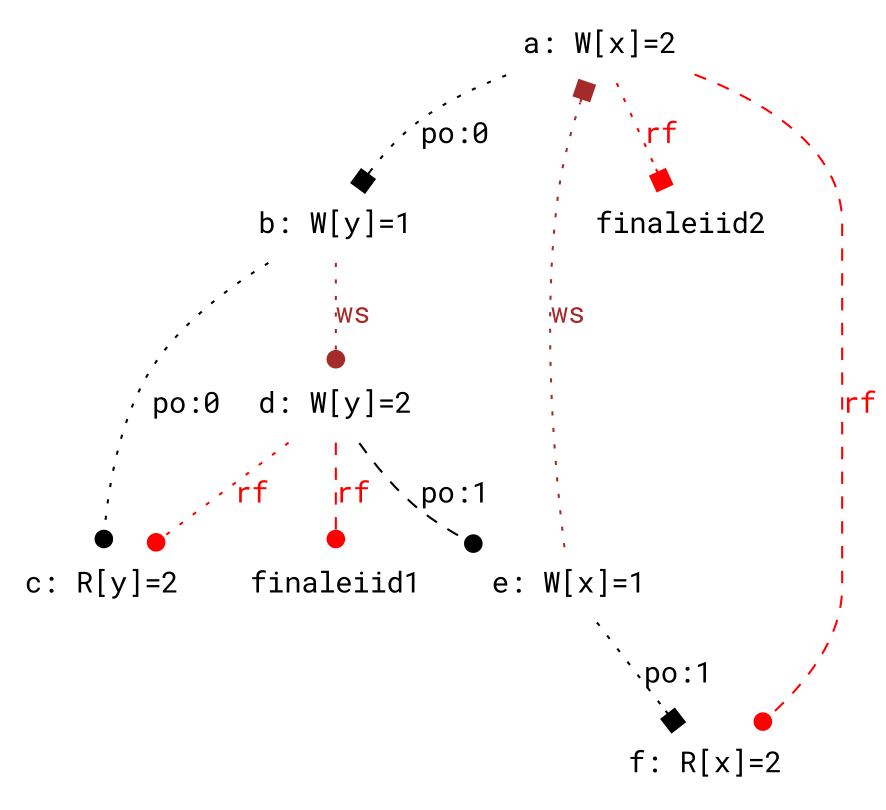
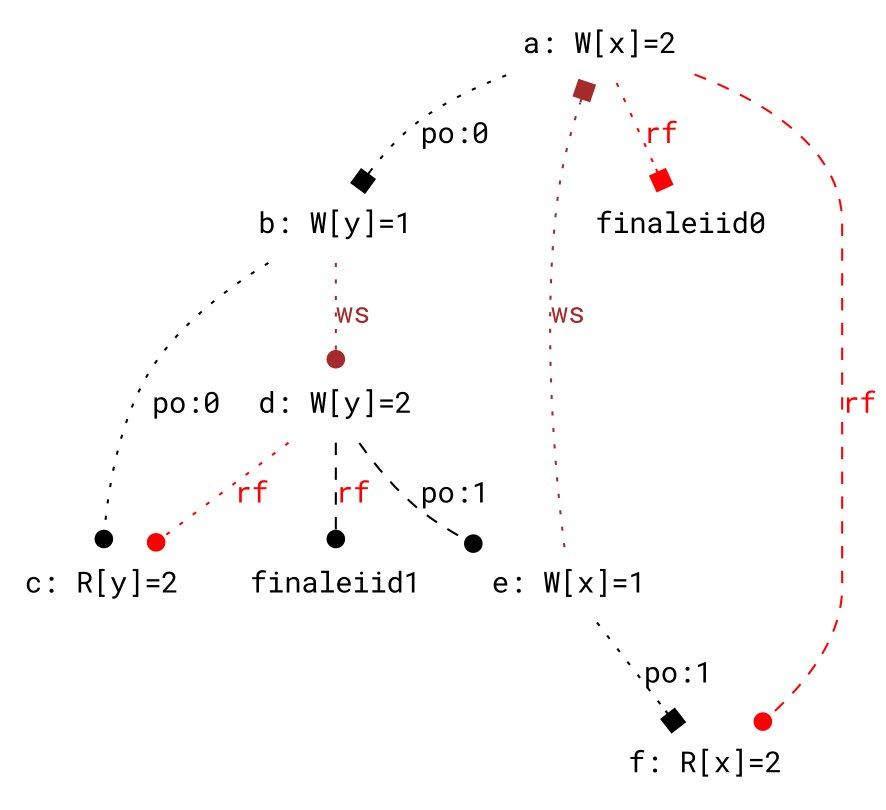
(681, 225) -> (681, 225)
(336, 487) -> (336, 487)
